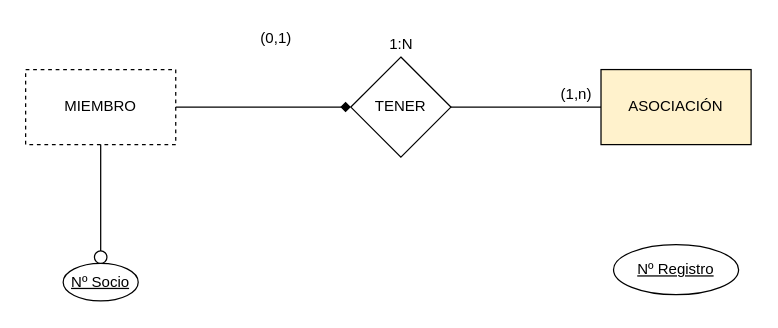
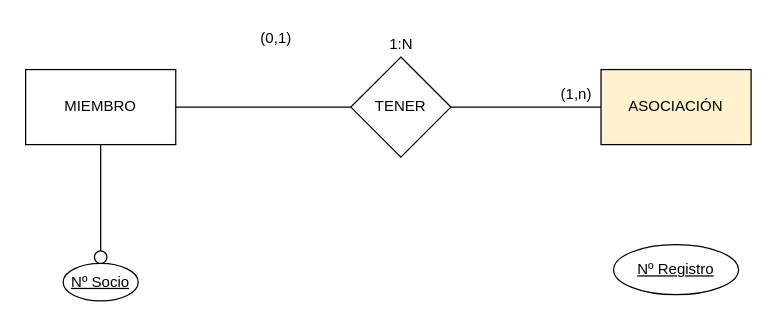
(101, 107) -> (101, 107)
(340, 107) -> (345, 107)
